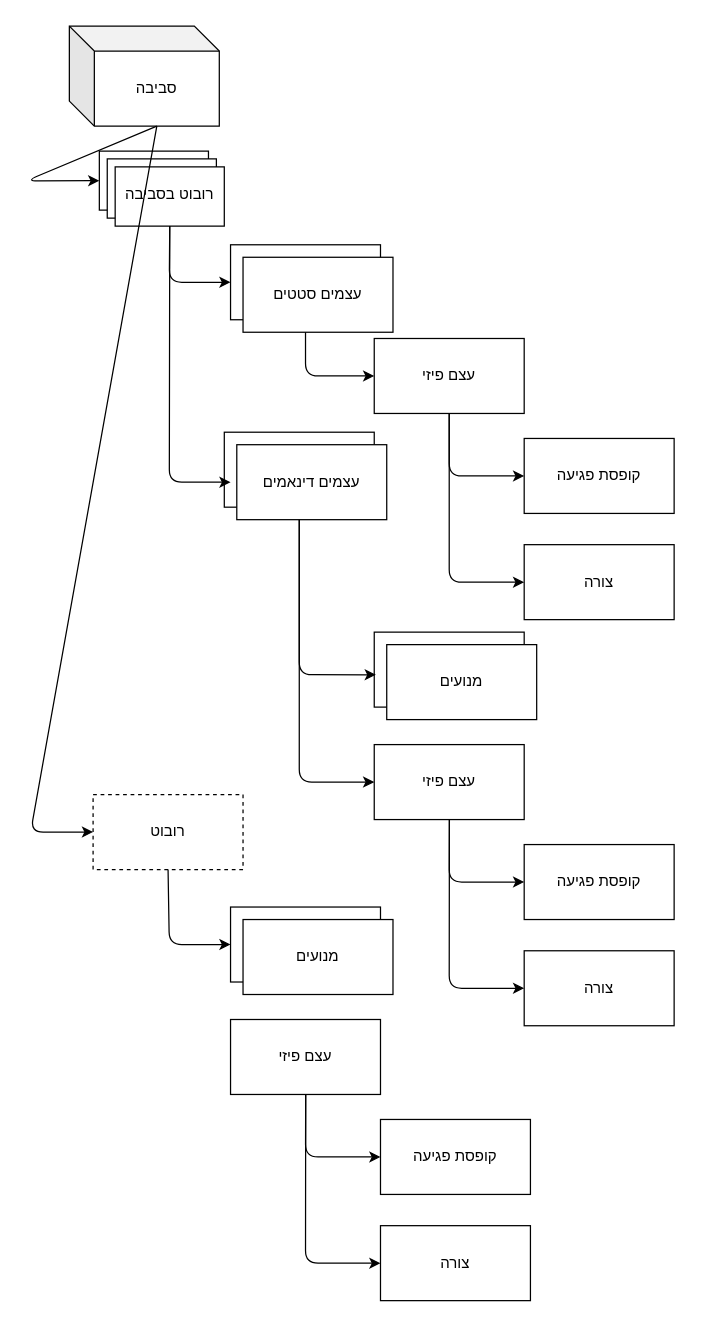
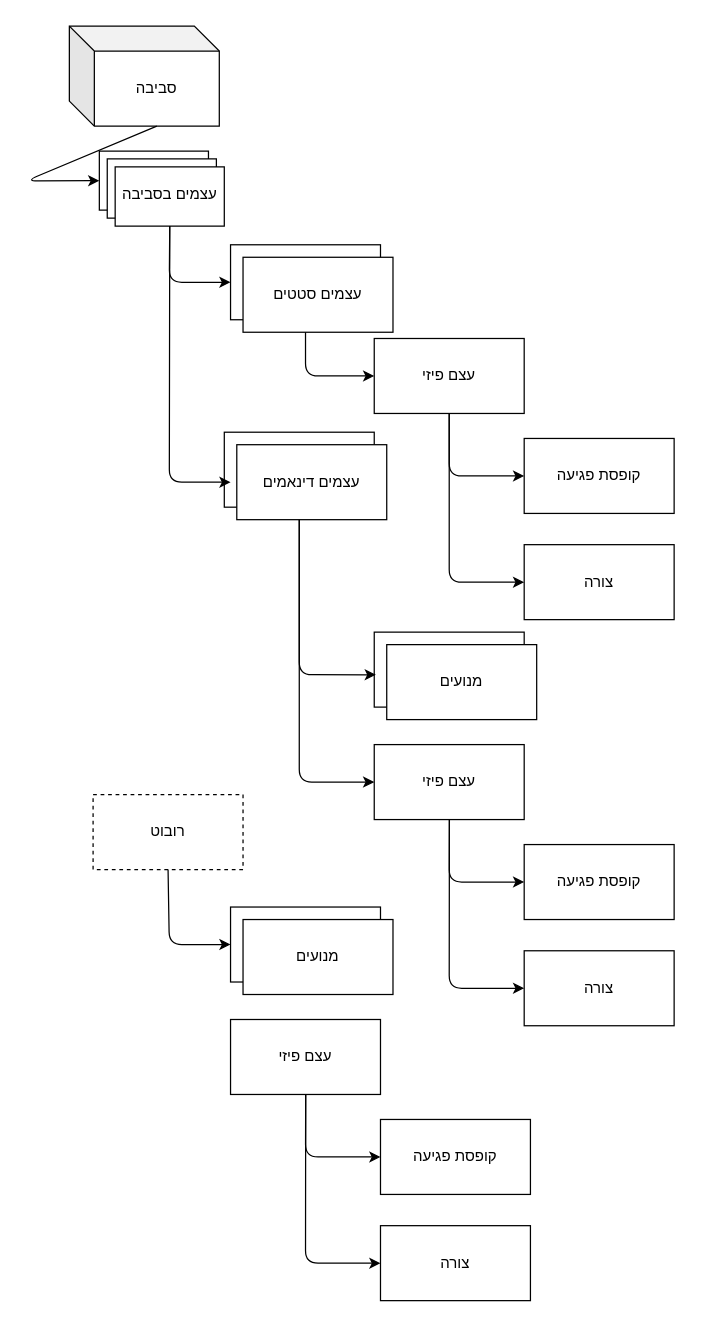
(170, 194) -> (170, 194)
(90, 500) -> none
